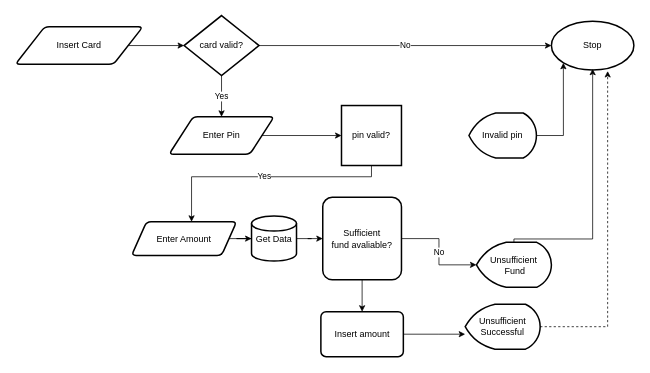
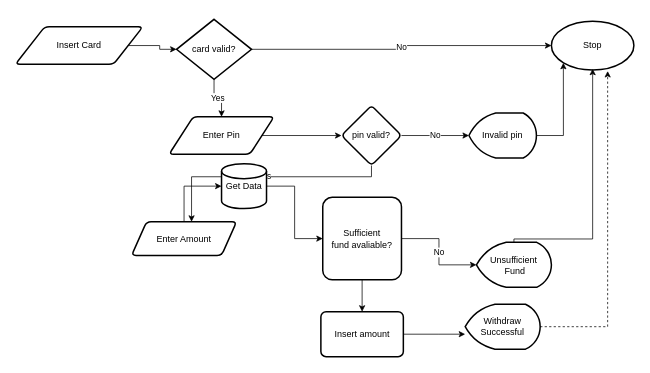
(222, 45) -> (214, 49)
(372, 135) -> (372, 135)
none -> (433, 135)
(274, 239) -> (244, 186)
(503, 327) -> (503, 327)
